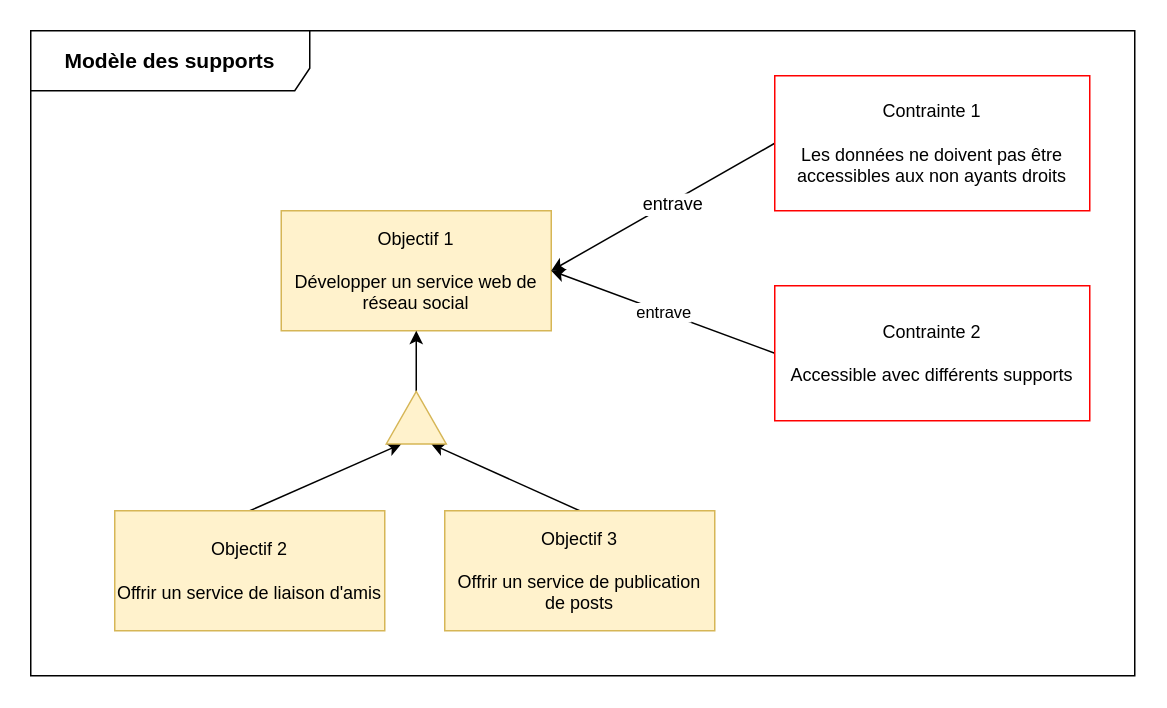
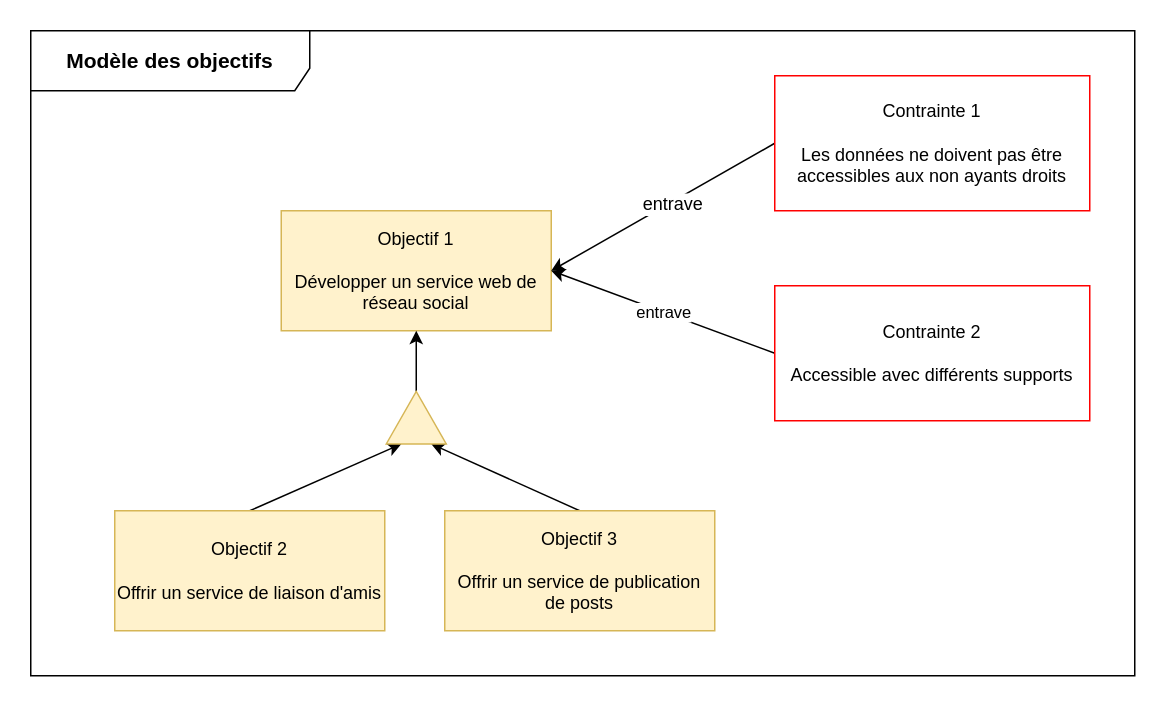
(170, 61) -> (170, 61)
